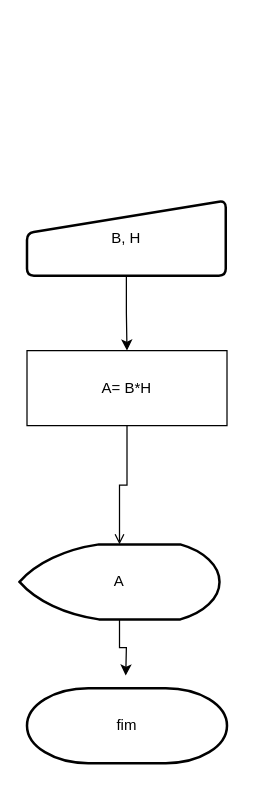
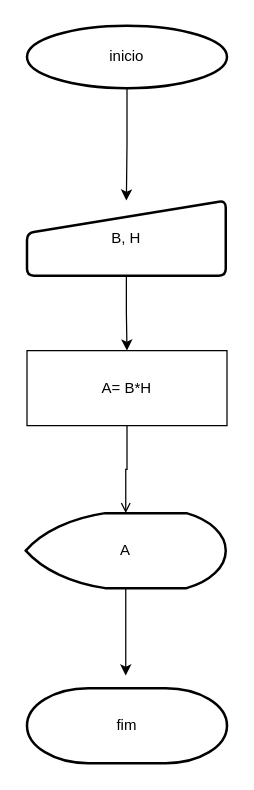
none -> (127, 57)
none -> (127, 140)
(119, 582) -> (126, 551)
